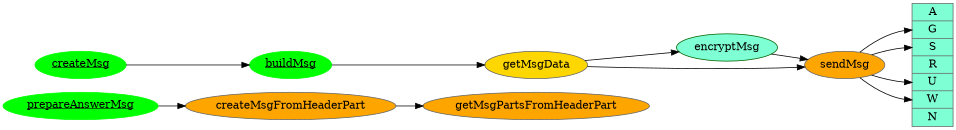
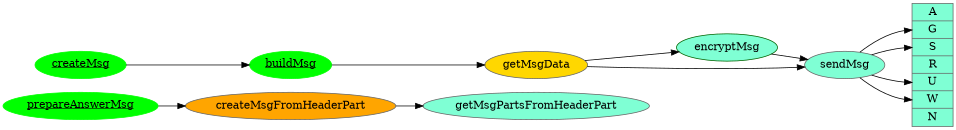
(845, 65) -> (845, 65)
(536, 106) -> (536, 106)
